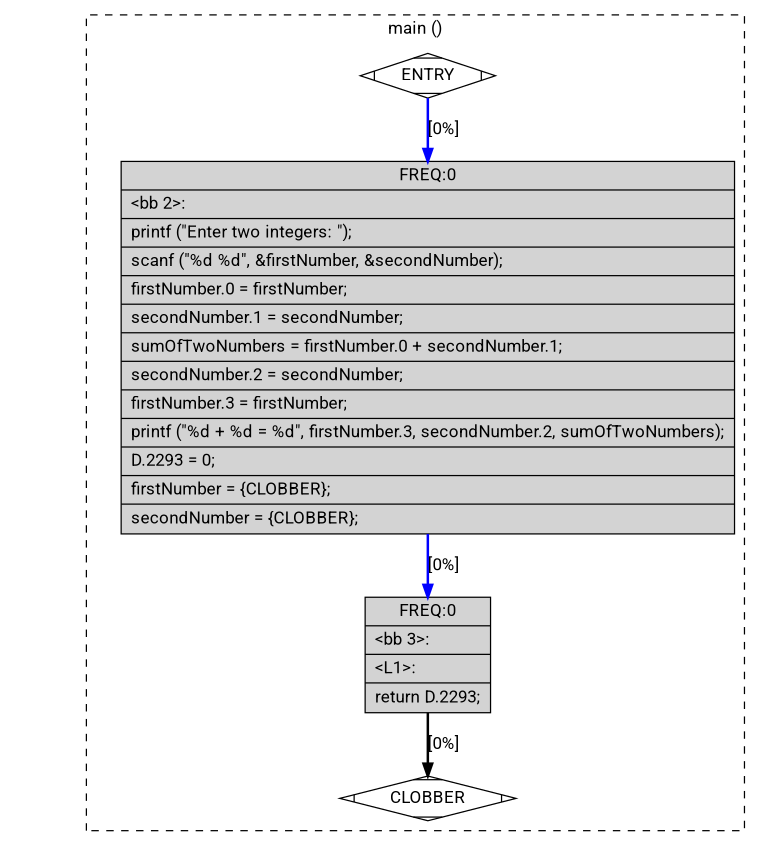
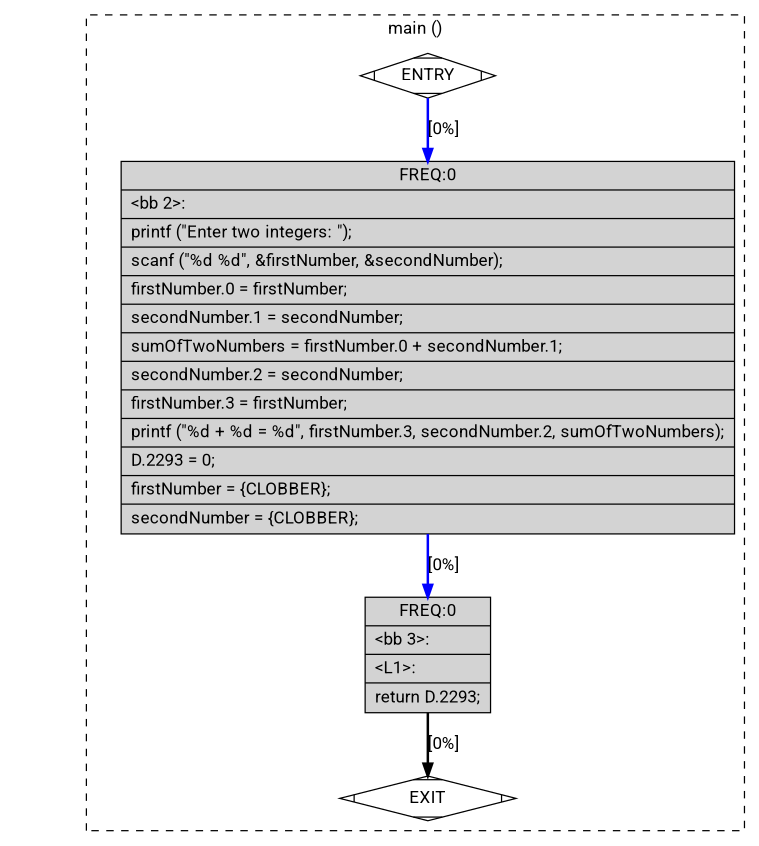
(428, 798) -> (428, 798)
